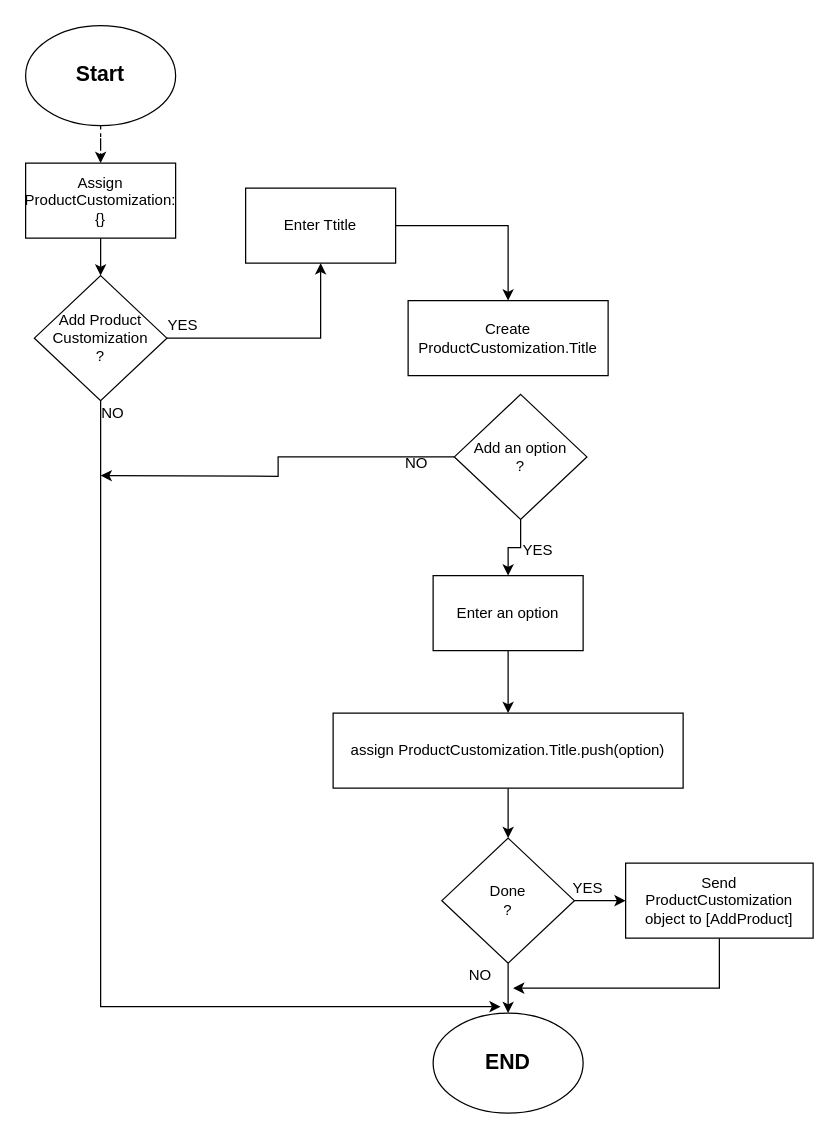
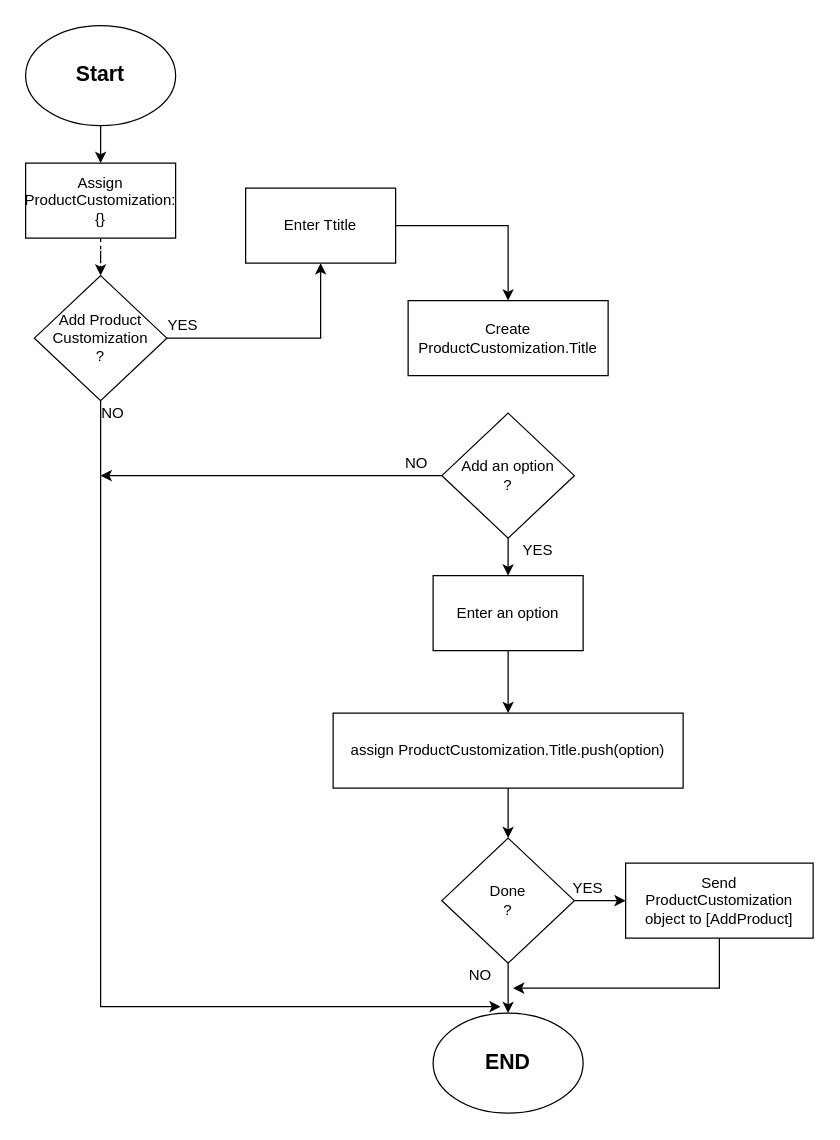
(101, 133) -> (101, 133)
(101, 246) -> (101, 246)
(521, 457) -> (508, 476)
